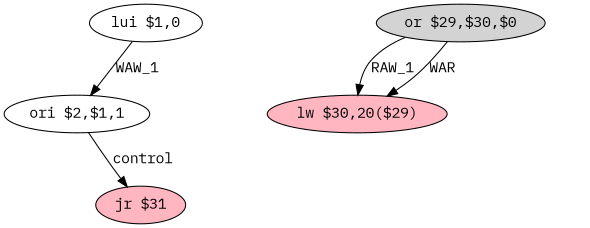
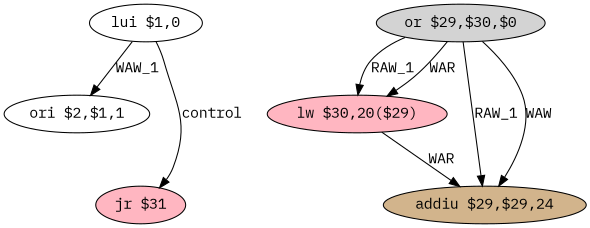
(104, 156) -> (179, 110)
none -> (485, 205)
